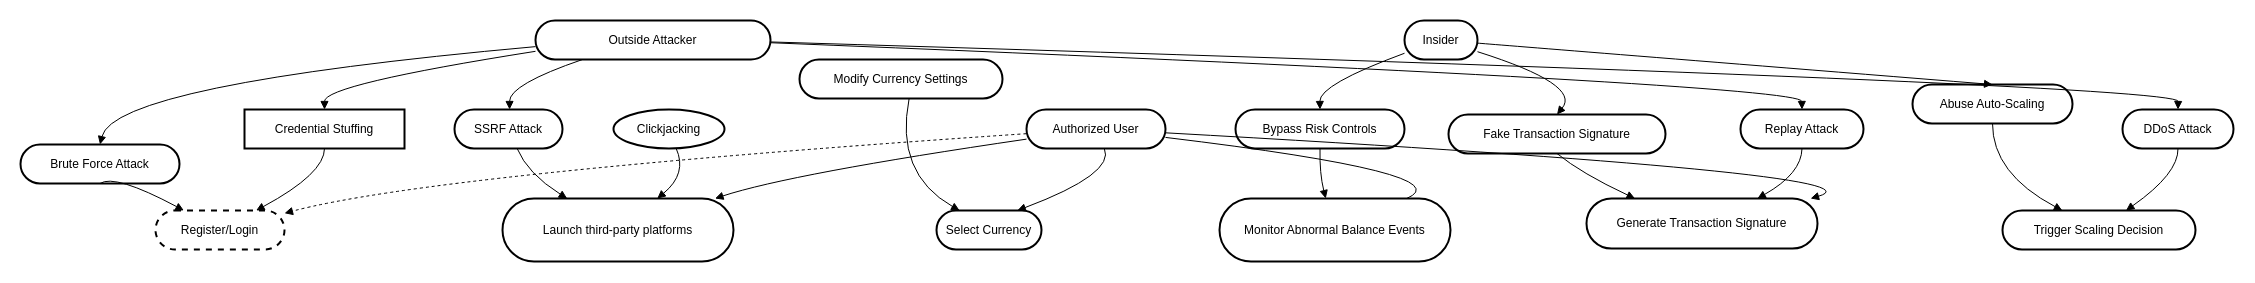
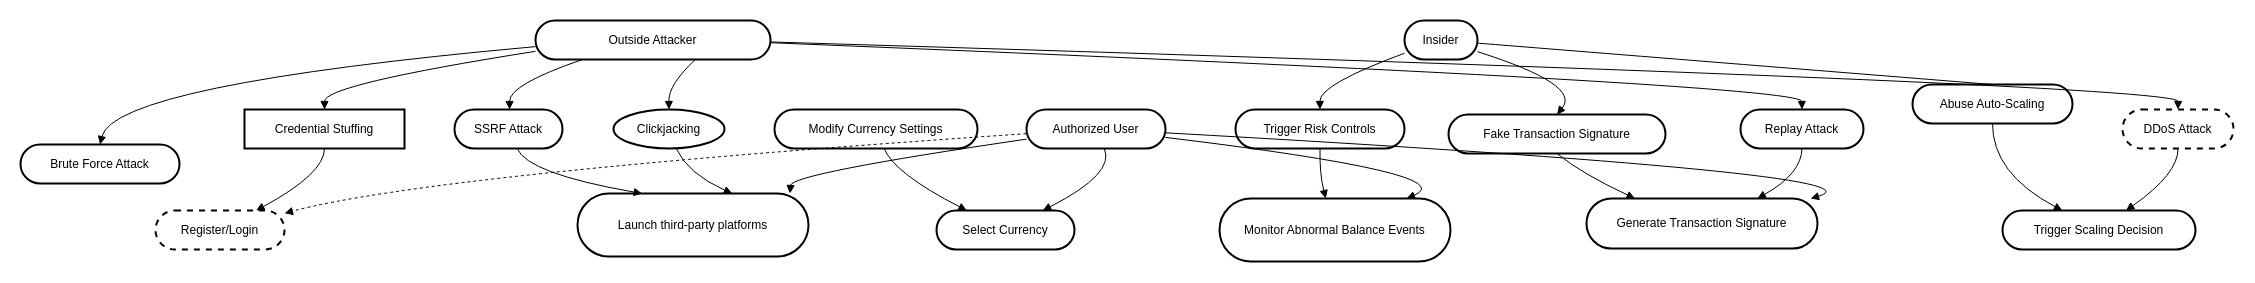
none -> (679, 77)
(901, 79) -> (876, 129)
(1953, 81) -> (1953, 81)
(2178, 129) -> (2178, 129)
(1320, 130) -> (1320, 130)
(1378, 171) -> (1379, 170)
(152, 194) -> none
(618, 230) -> (693, 225)
(989, 230) -> (1006, 230)
